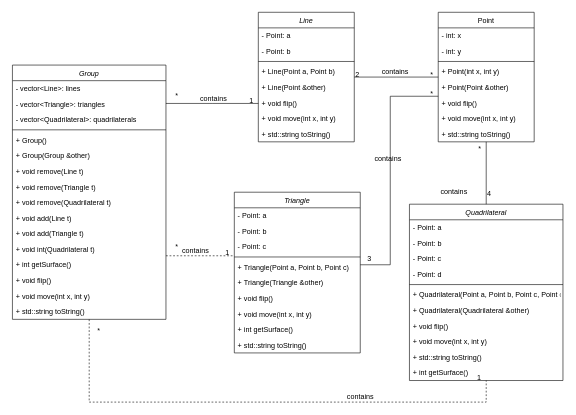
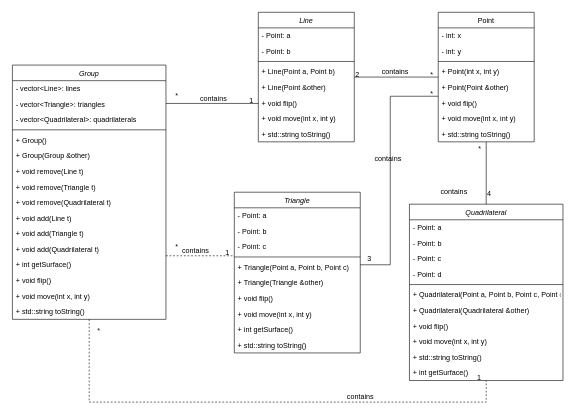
(63, 250) -> (64, 250)
